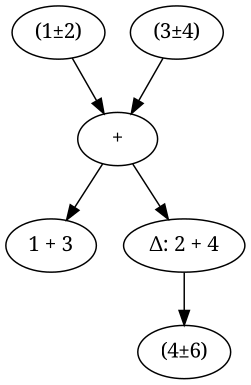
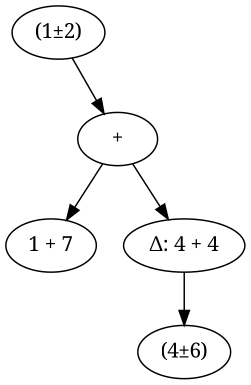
(177, 33) -> none
(51, 246) -> (51, 246)
(184, 246) -> (184, 246)
